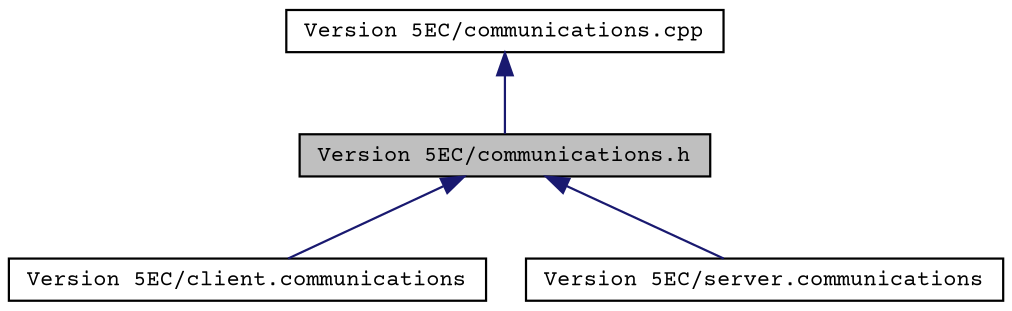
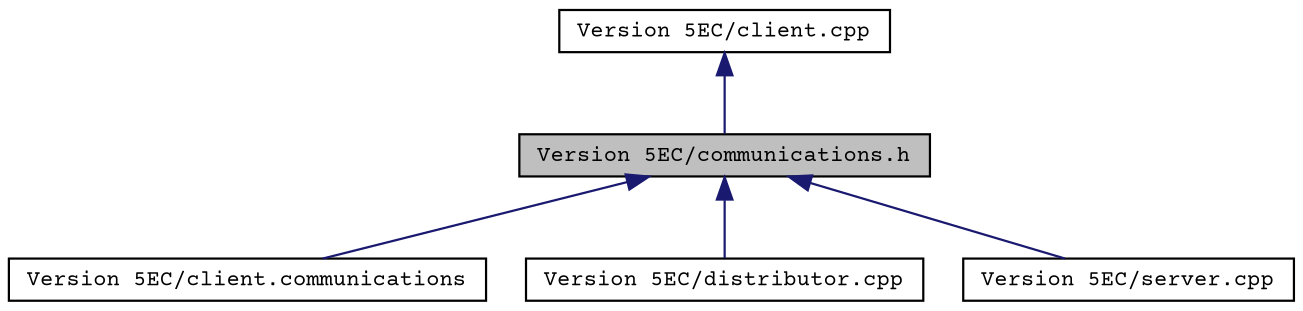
(505, 31) -> (725, 31)
none -> (725, 280)
(765, 280) -> (1129, 280)
